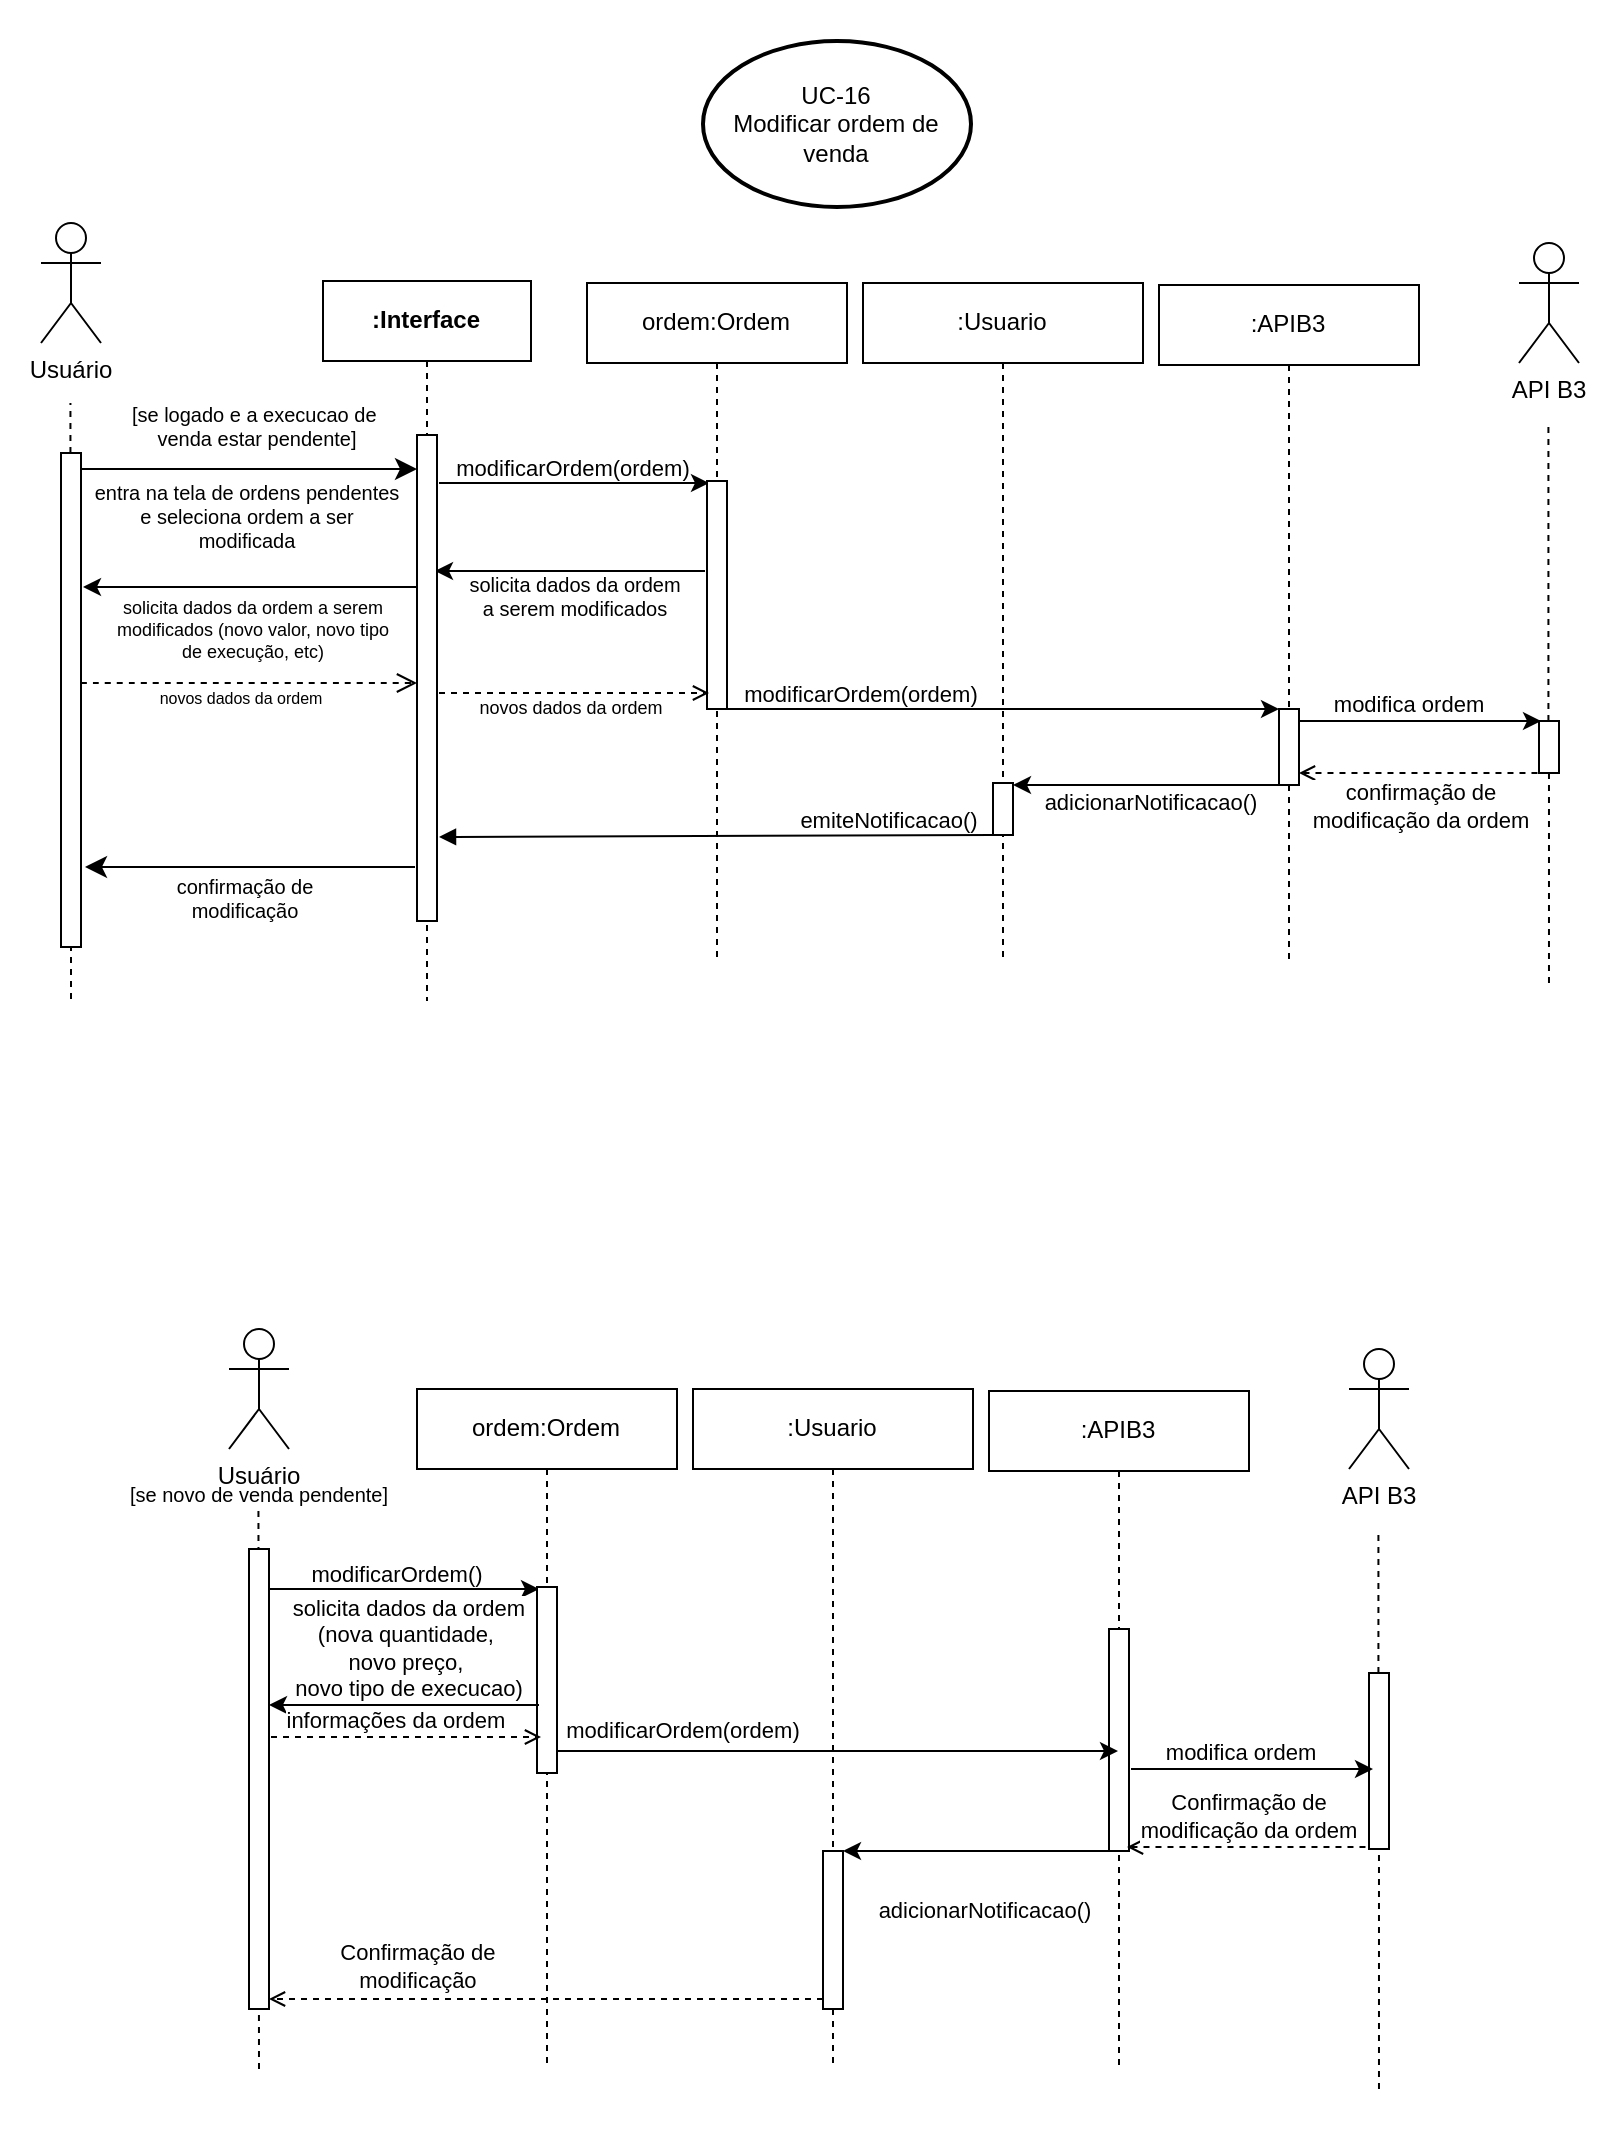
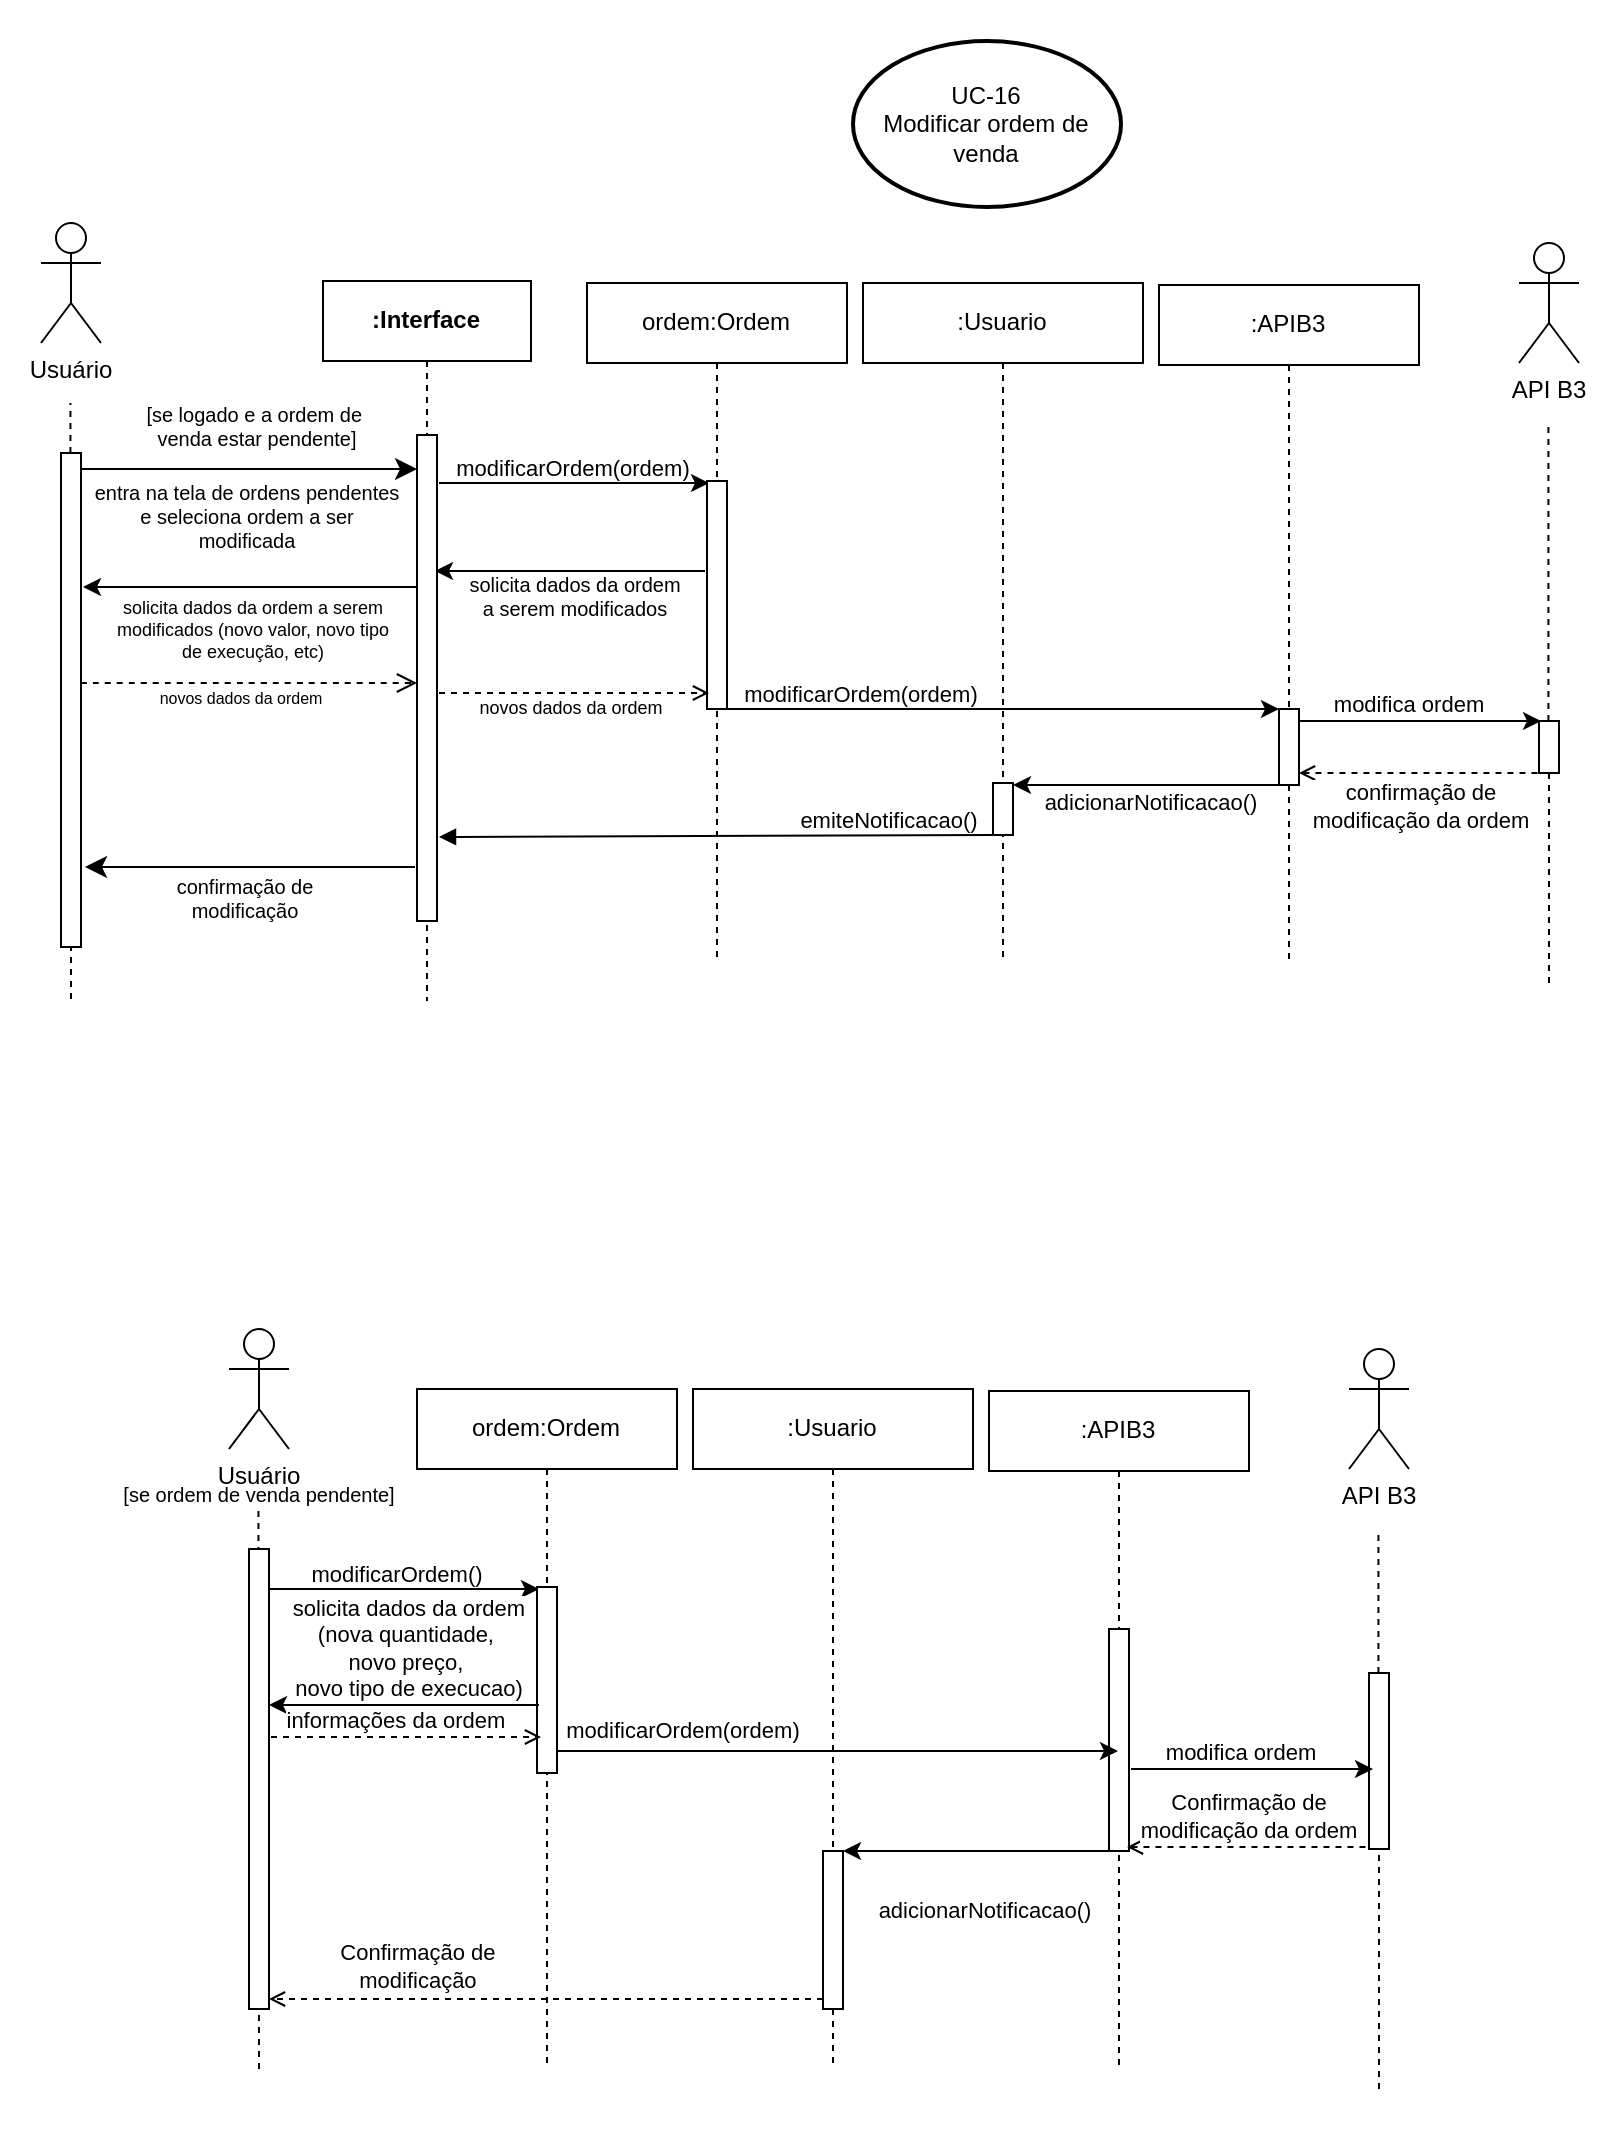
(837, 124) -> (987, 124)
(258, 427) -> (258, 427)
(260, 1491) -> (260, 1491)
